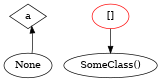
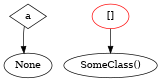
(33, 43) -> (24, 36)
